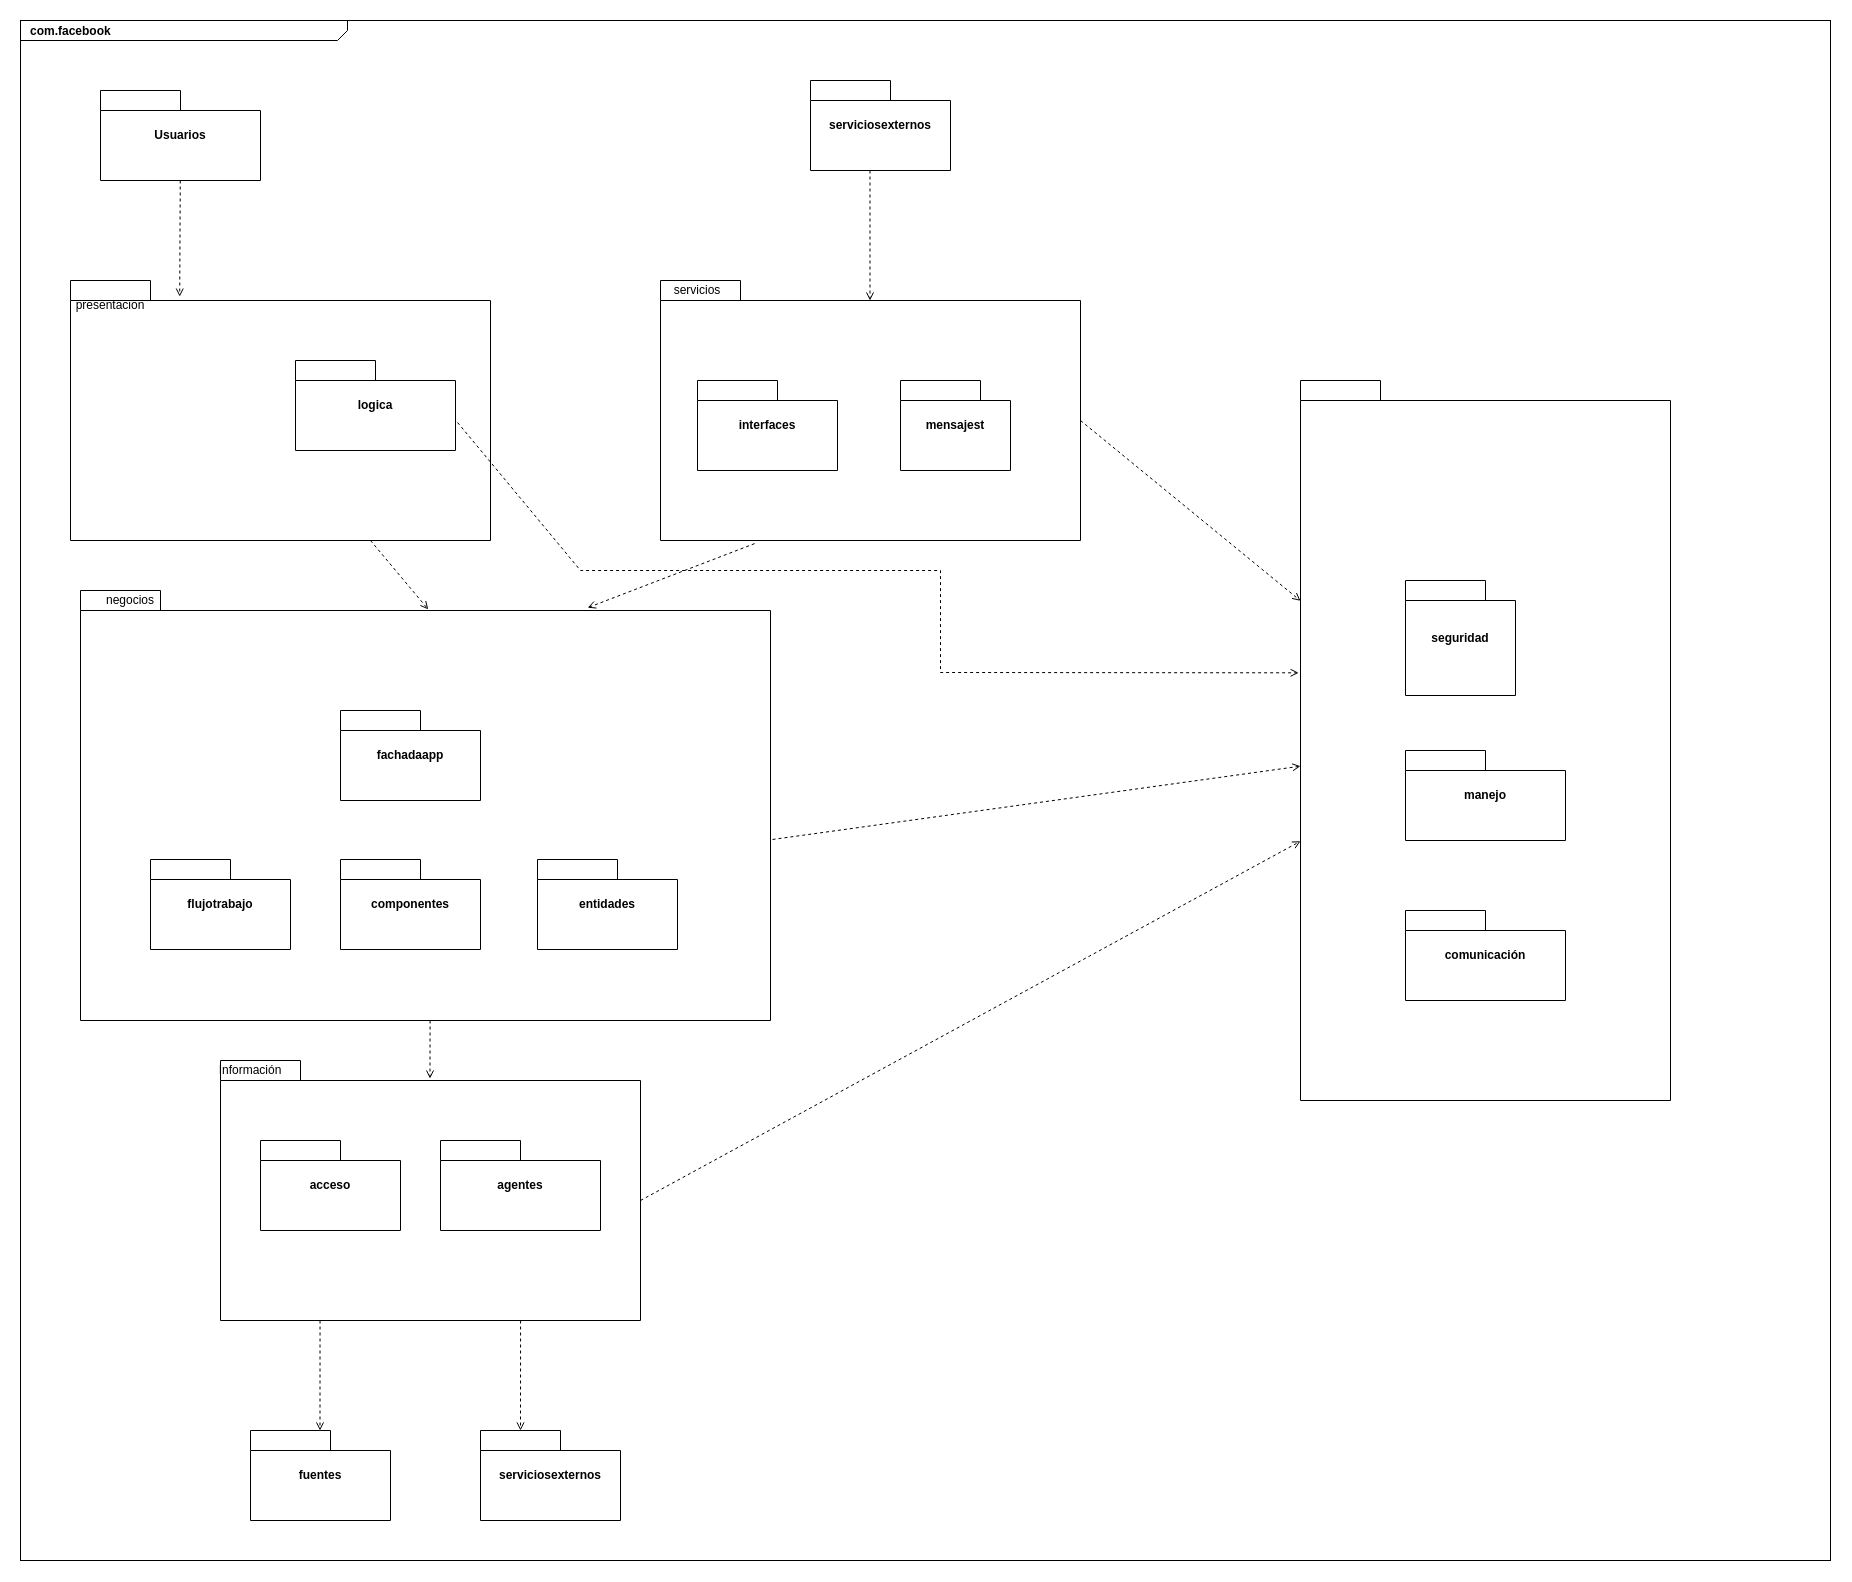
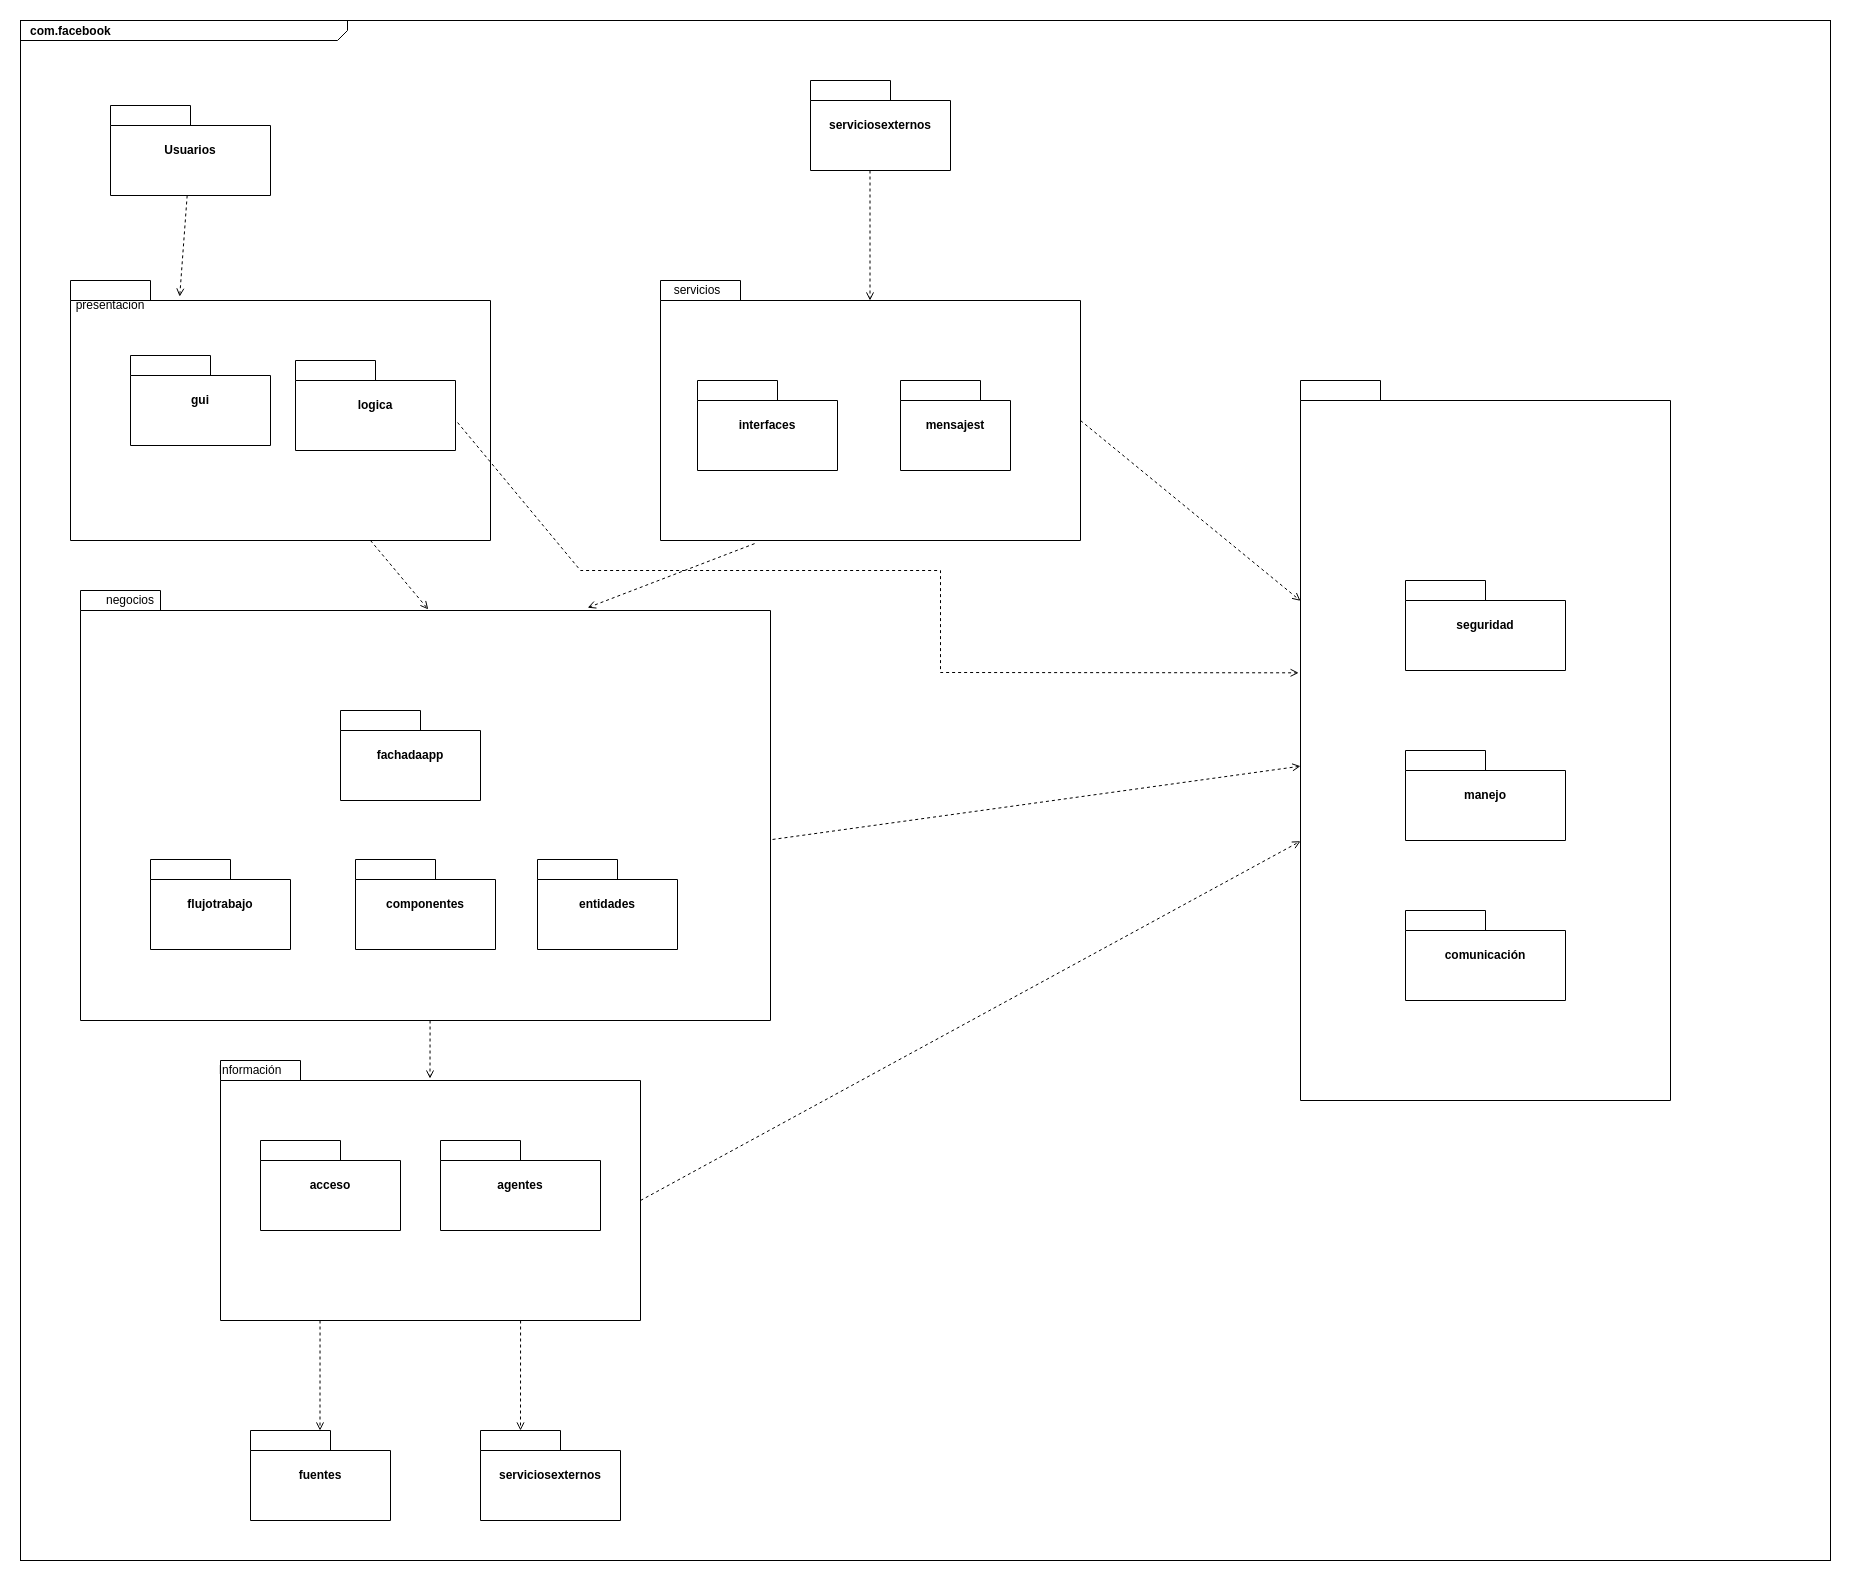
(181, 136) -> (191, 151)
none -> (201, 401)
(1461, 638) -> (1486, 626)
(411, 905) -> (426, 905)
